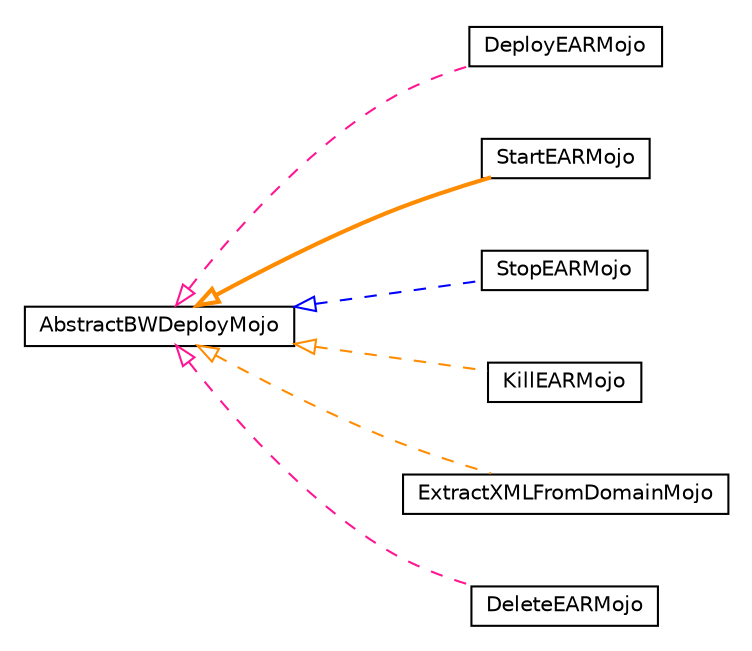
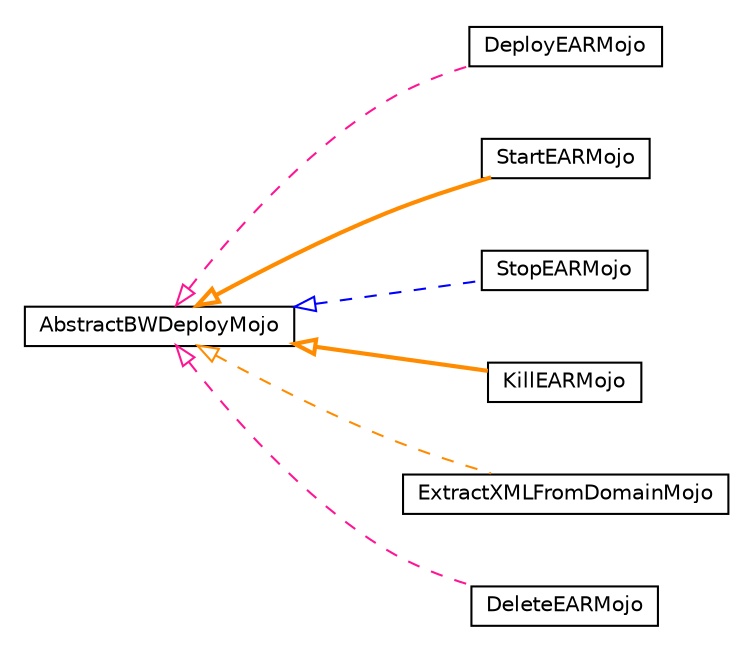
(402, 359) -> (402, 359)
